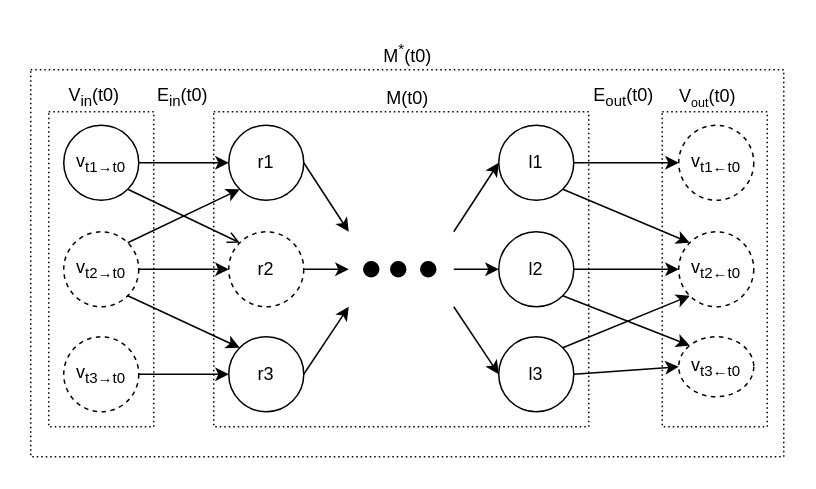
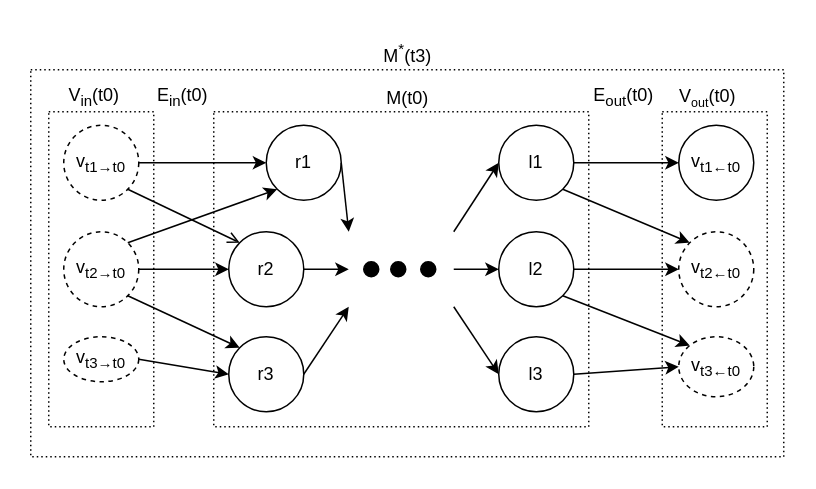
(408, 53) -> (408, 53)
(101, 163) -> (101, 163)
(266, 163) -> (304, 163)
(716, 163) -> (716, 163)
(266, 269) -> (266, 269)
(621, 324) -> none
(101, 374) -> (101, 359)
